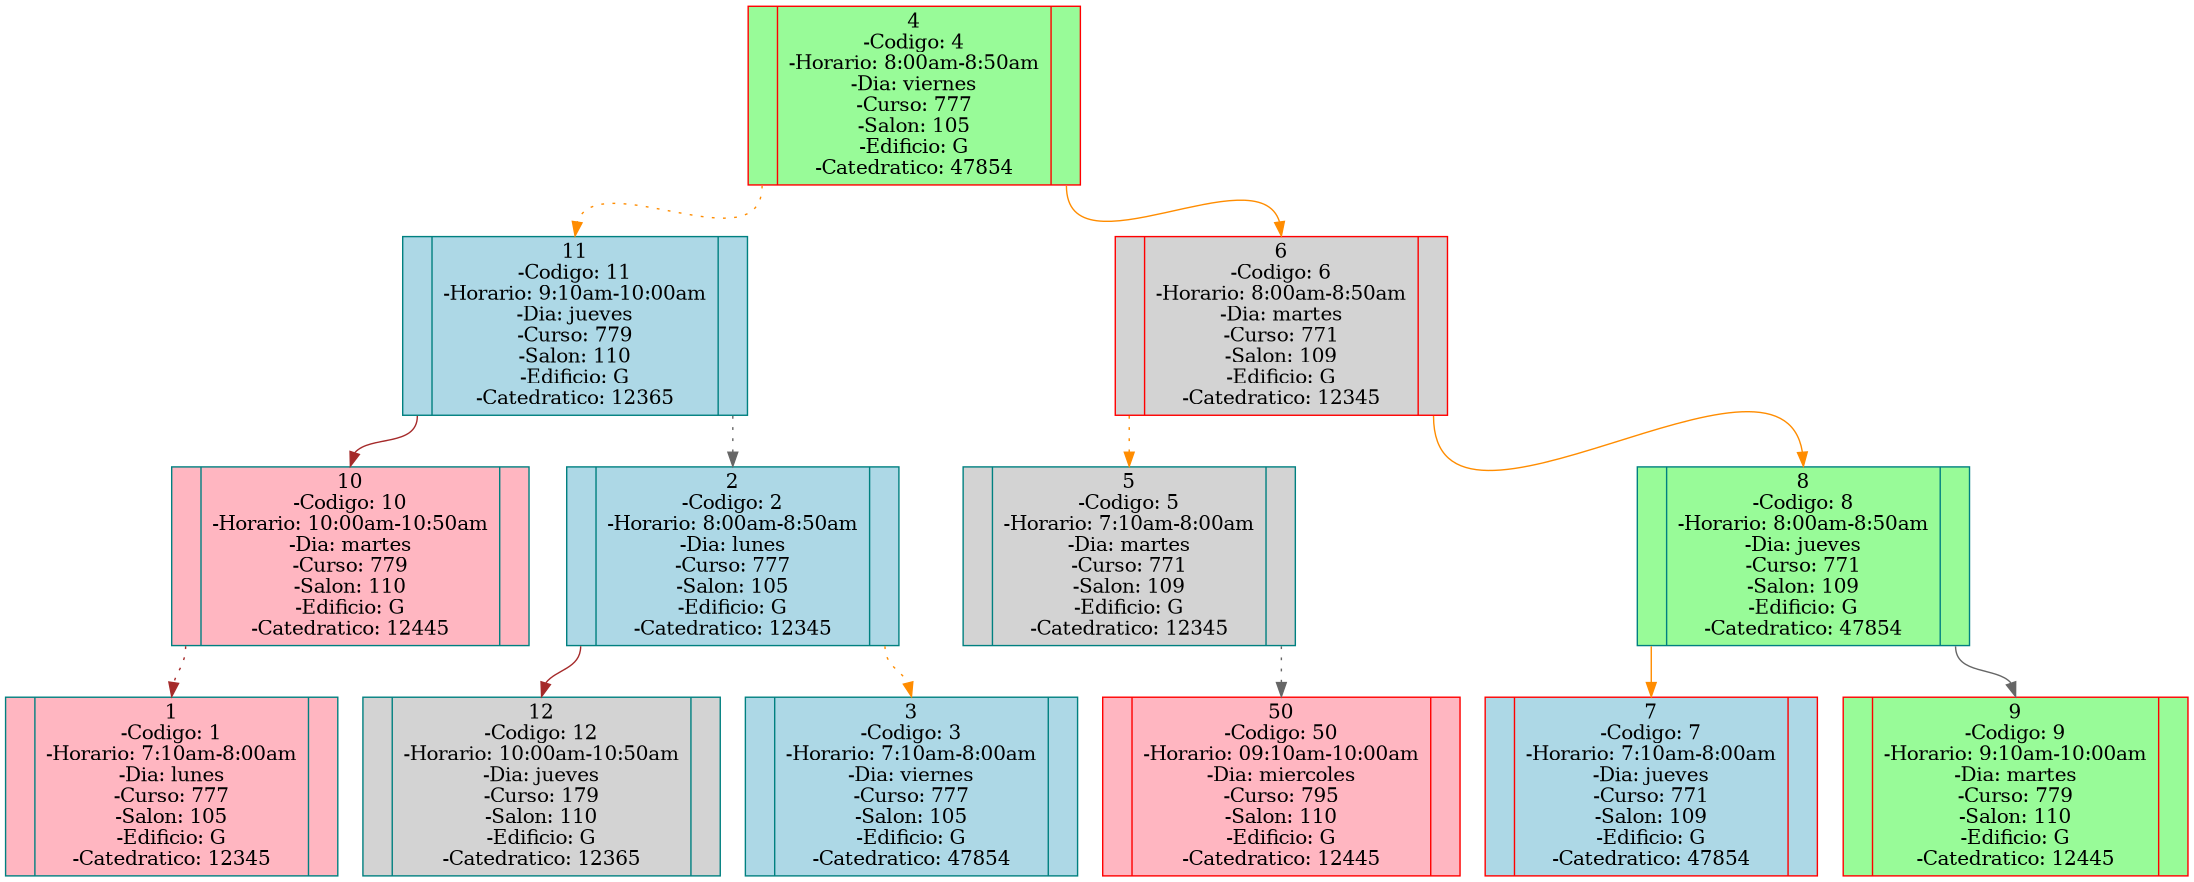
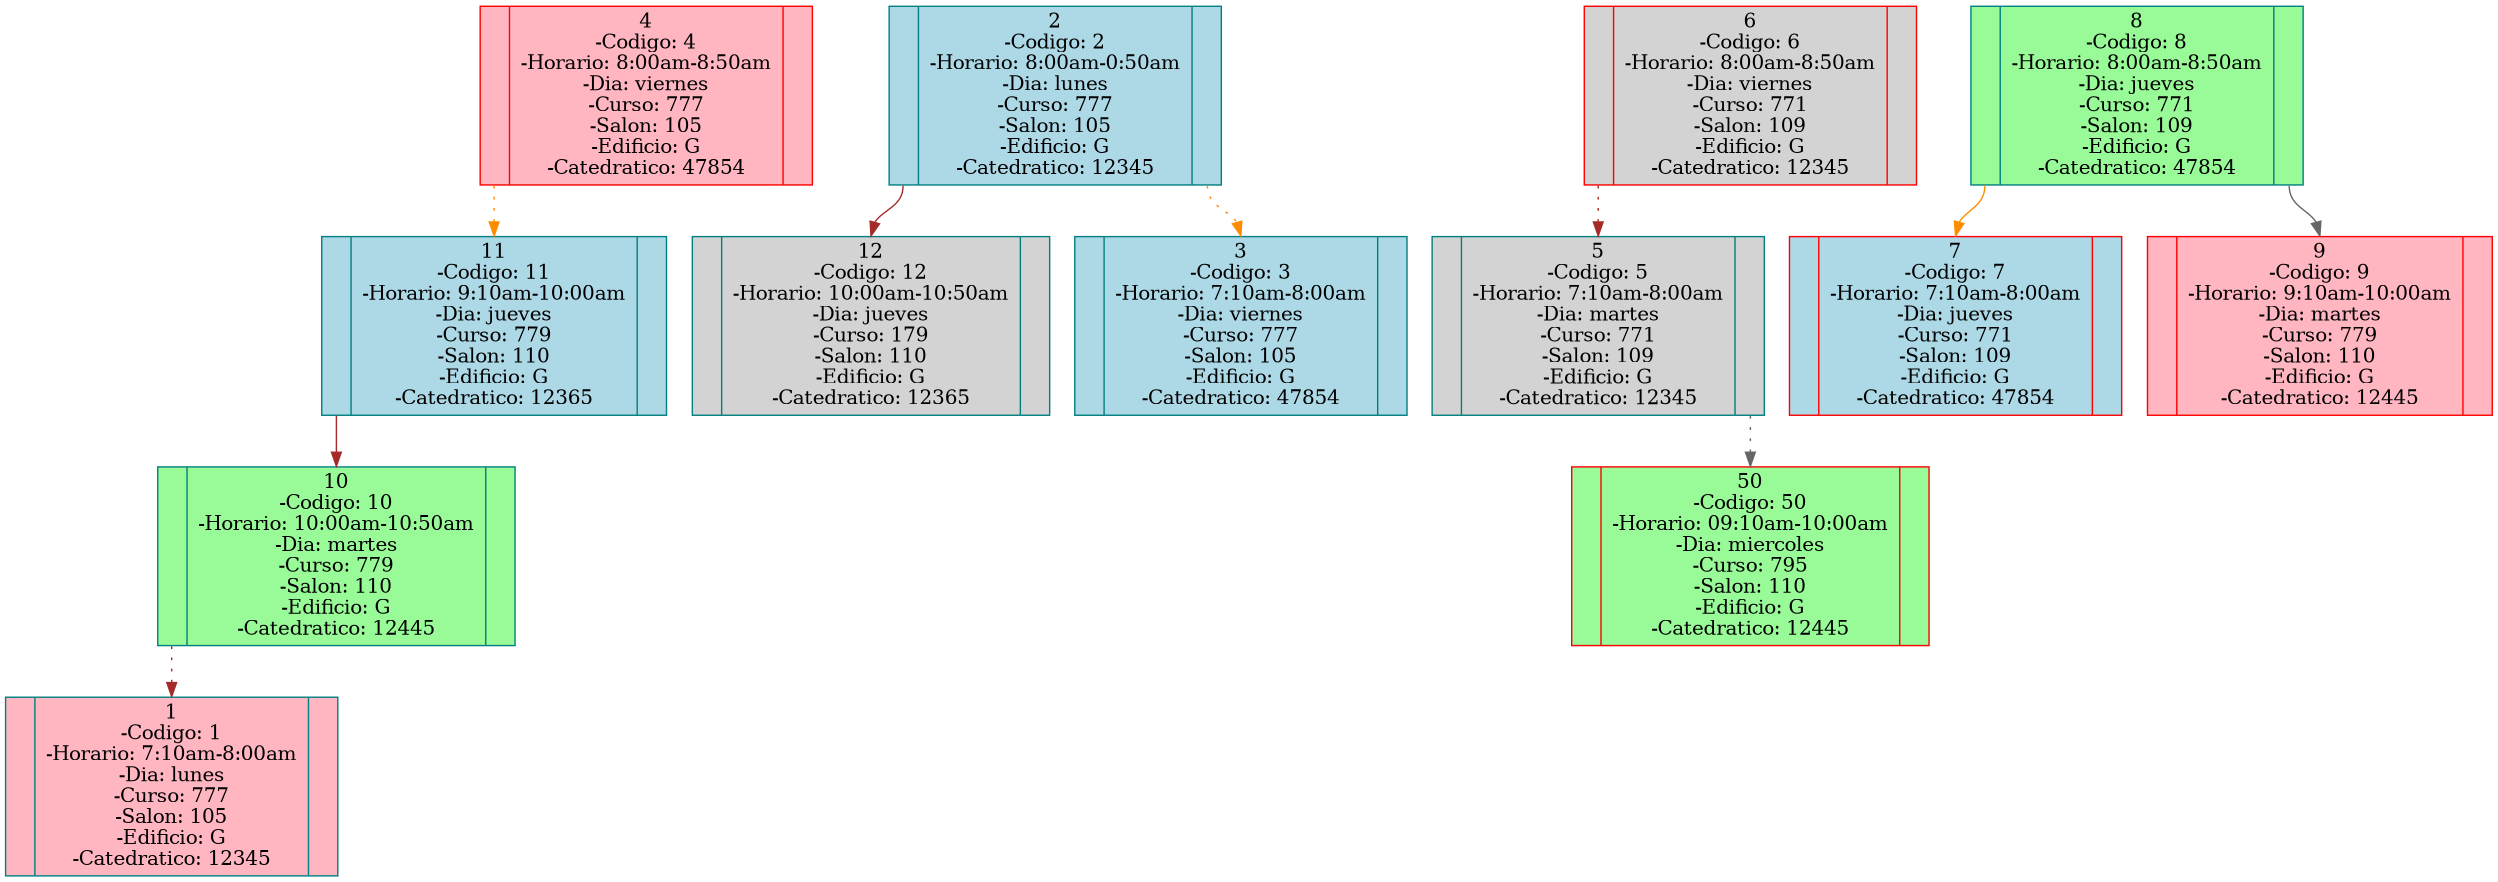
(914, 96) -> (646, 96)
(1167, 212) -> none
(1281, 315) -> (1750, 84)
(733, 434) -> none
(1129, 434) -> (1598, 204)
(1612, 443) -> none
(733, 524) -> (1055, 64)
(350, 556) -> (336, 556)
(1281, 787) -> (1750, 556)
(2016, 787) -> (2320, 326)
